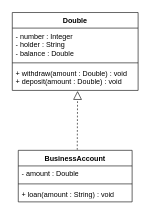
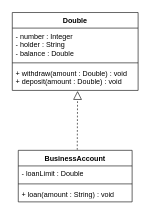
(51, 174) -> (55, 174)
